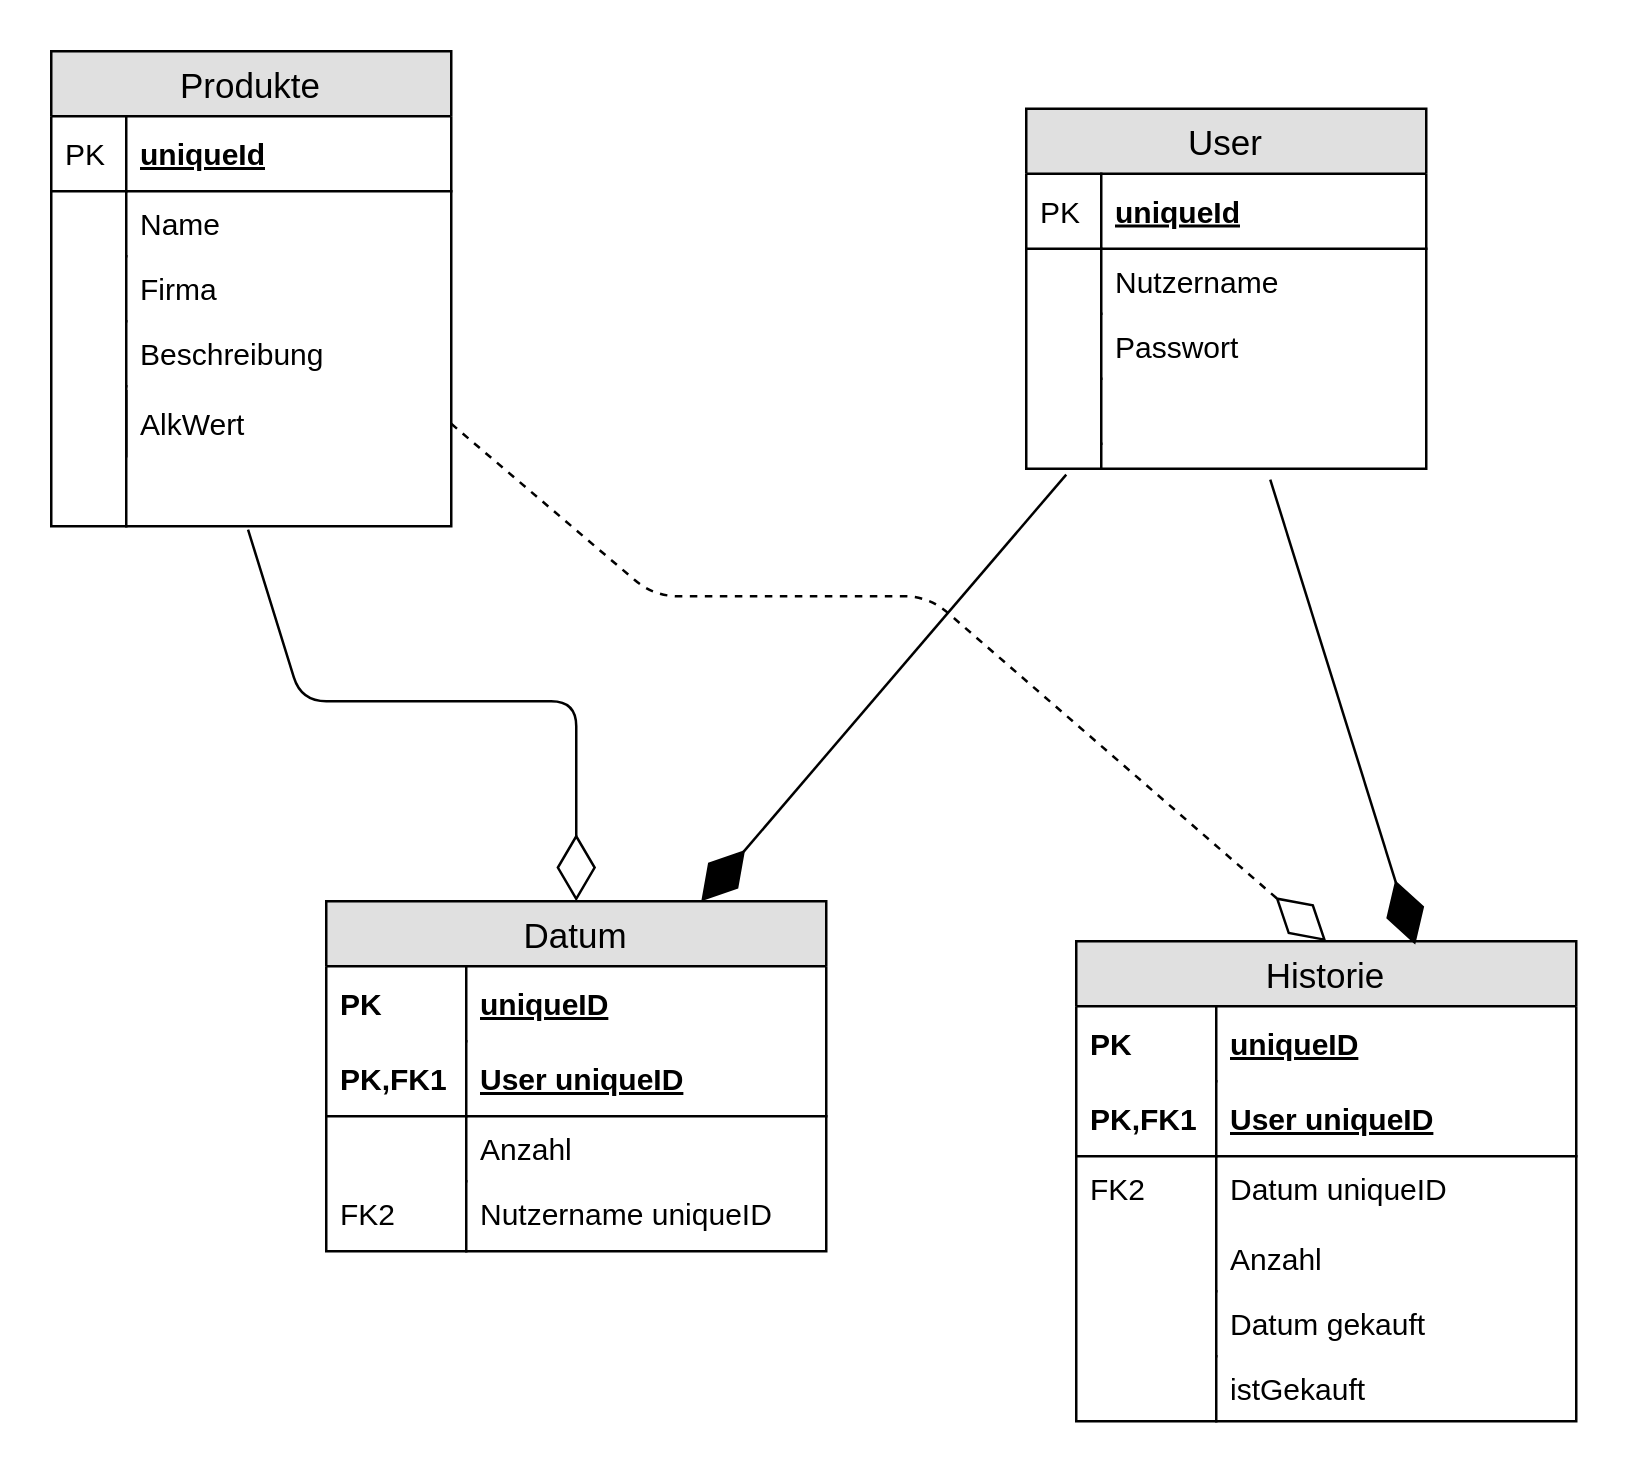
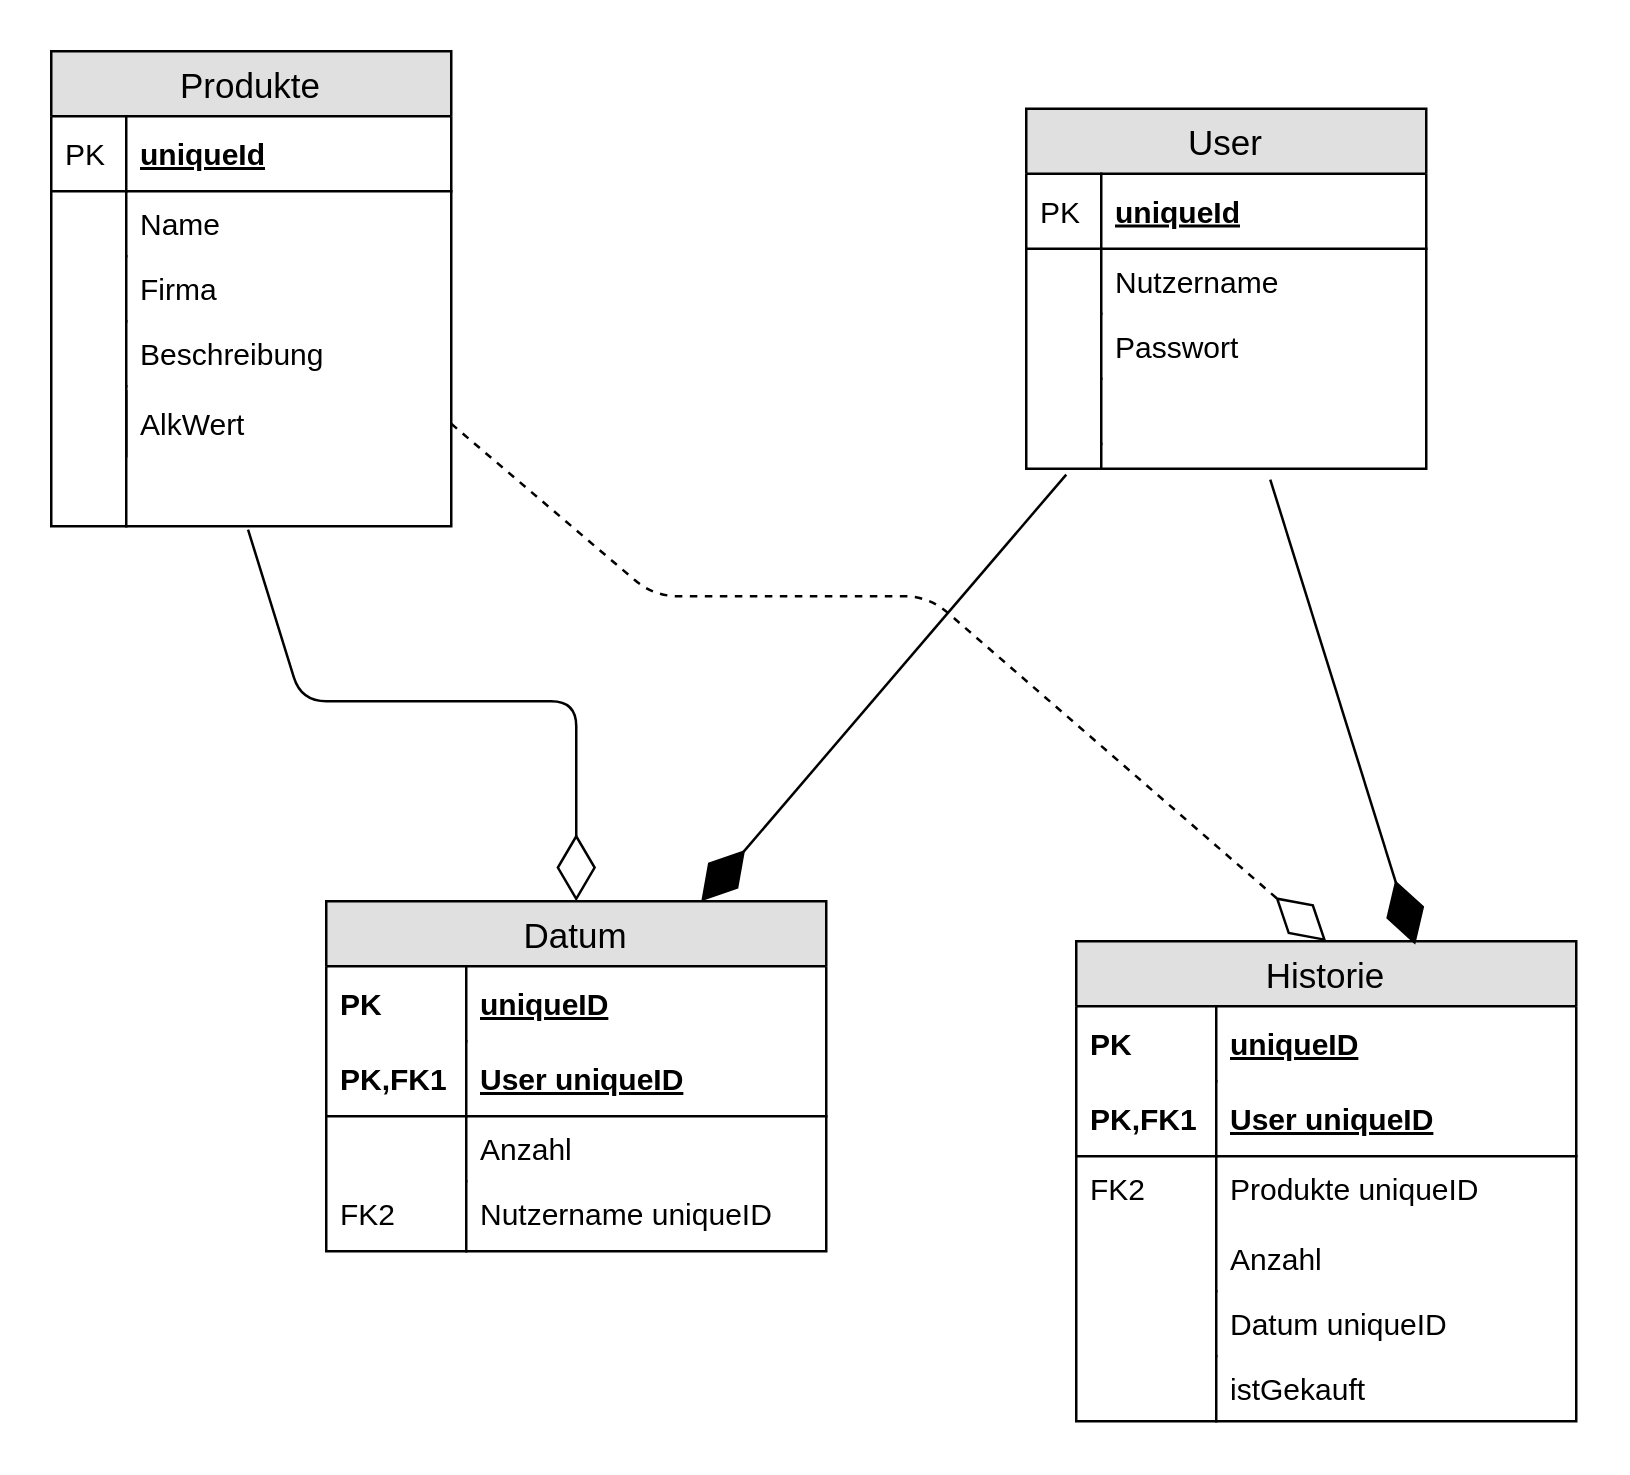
(1340, 1190) -> (1365, 1190)
(1335, 1325) -> (1340, 1325)
